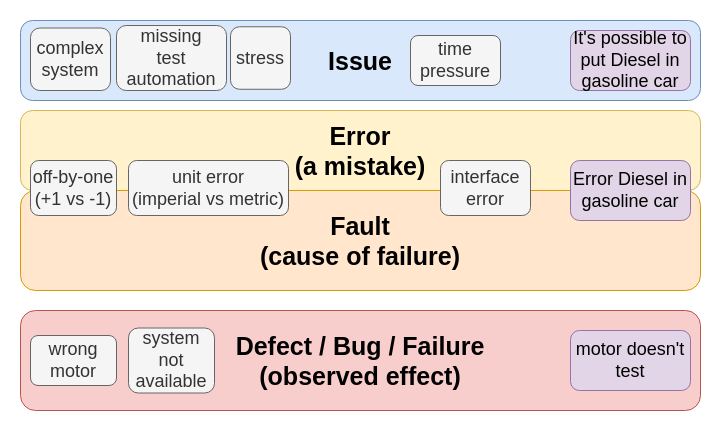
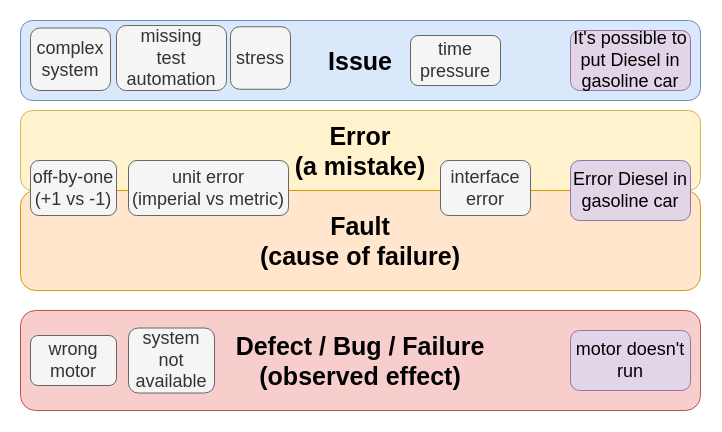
(631, 361) -> (631, 361)
